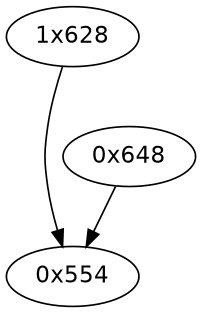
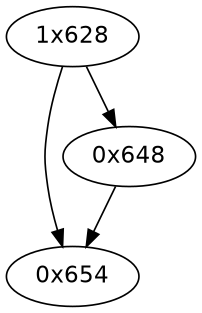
none -> (97, 89)
(73, 276) -> (73, 276)
